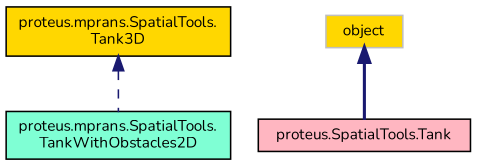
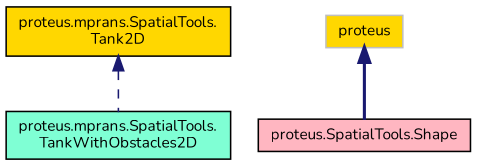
(118, 32) -> (118, 32)
(364, 32) -> (364, 32)
(364, 135) -> (364, 135)
